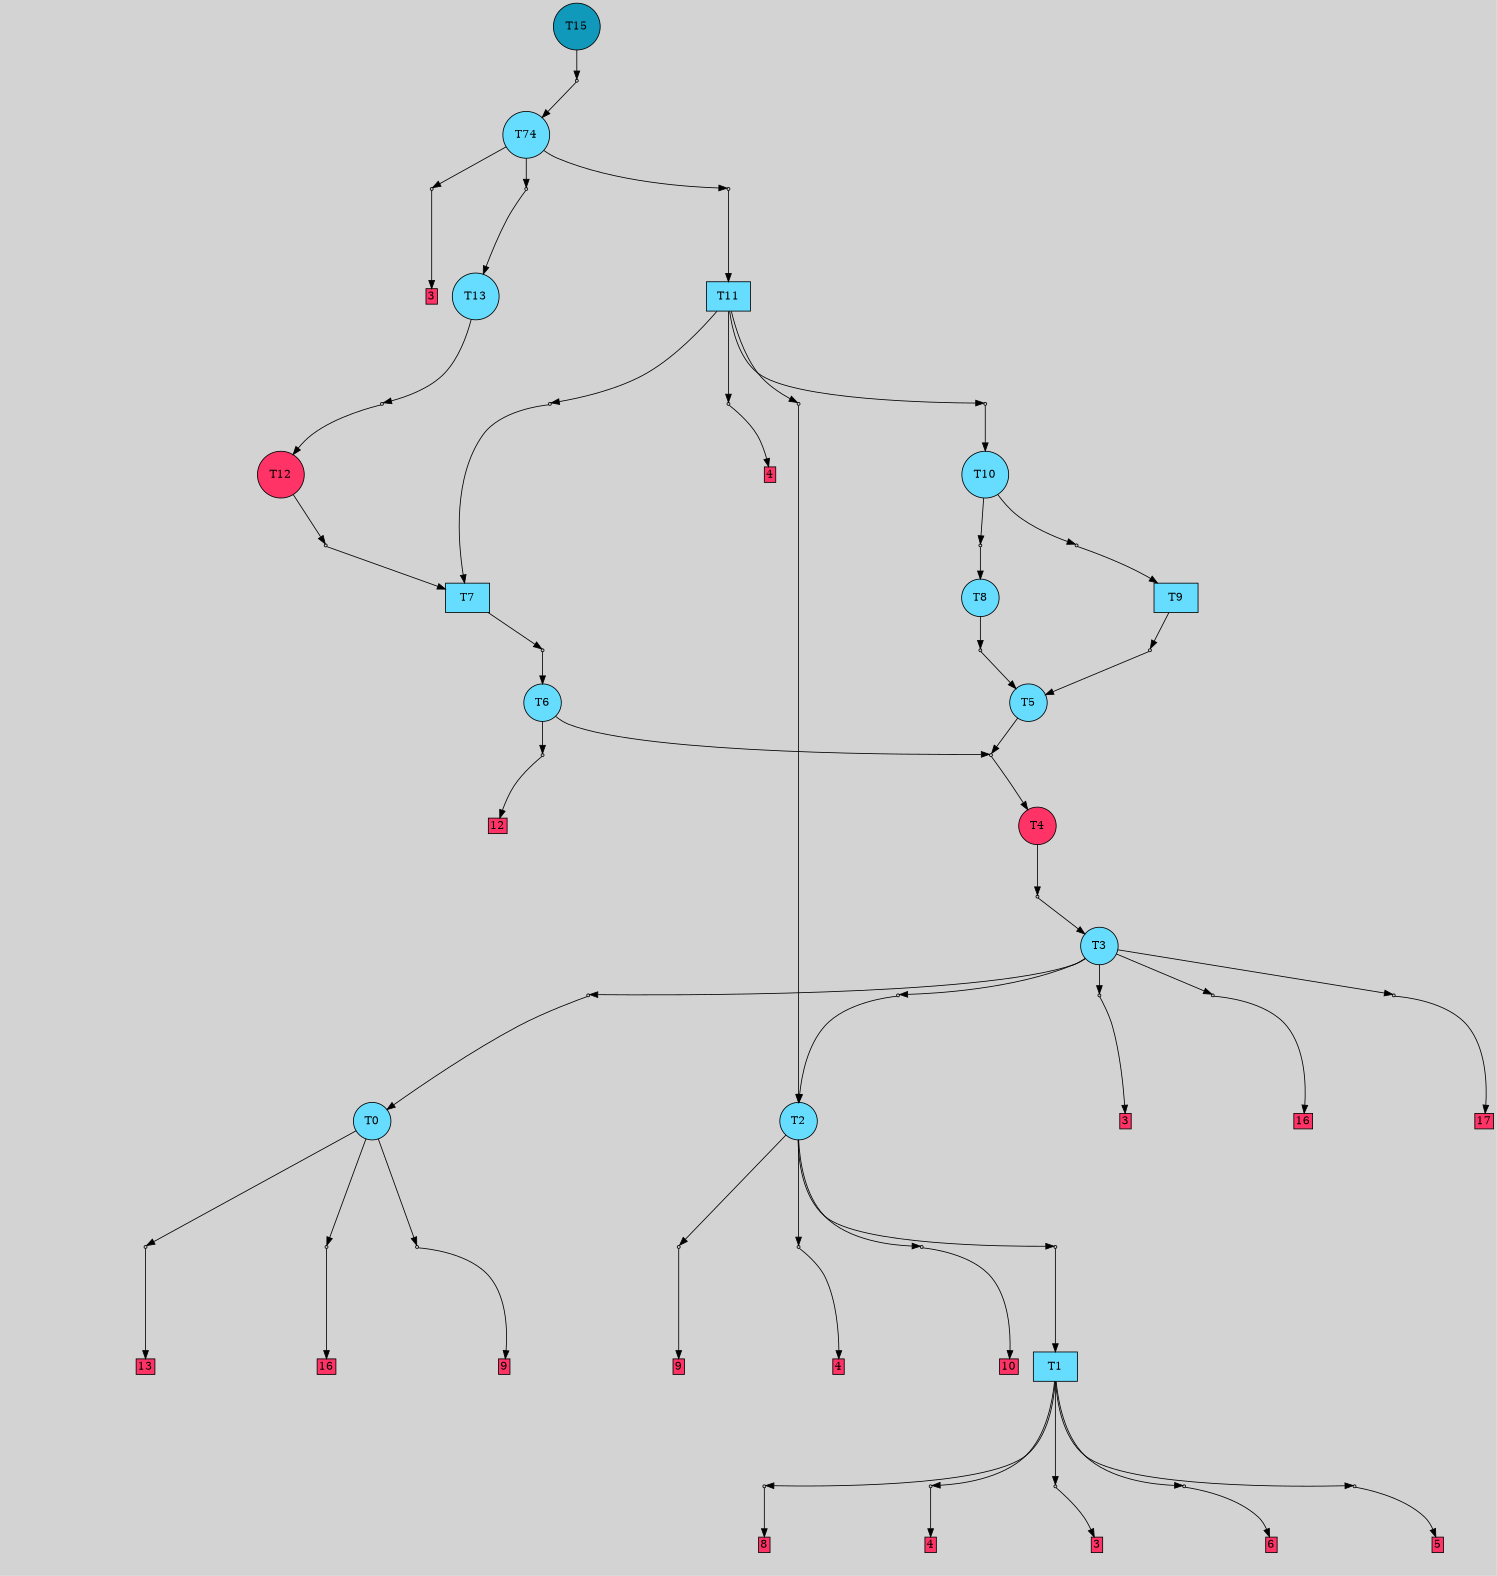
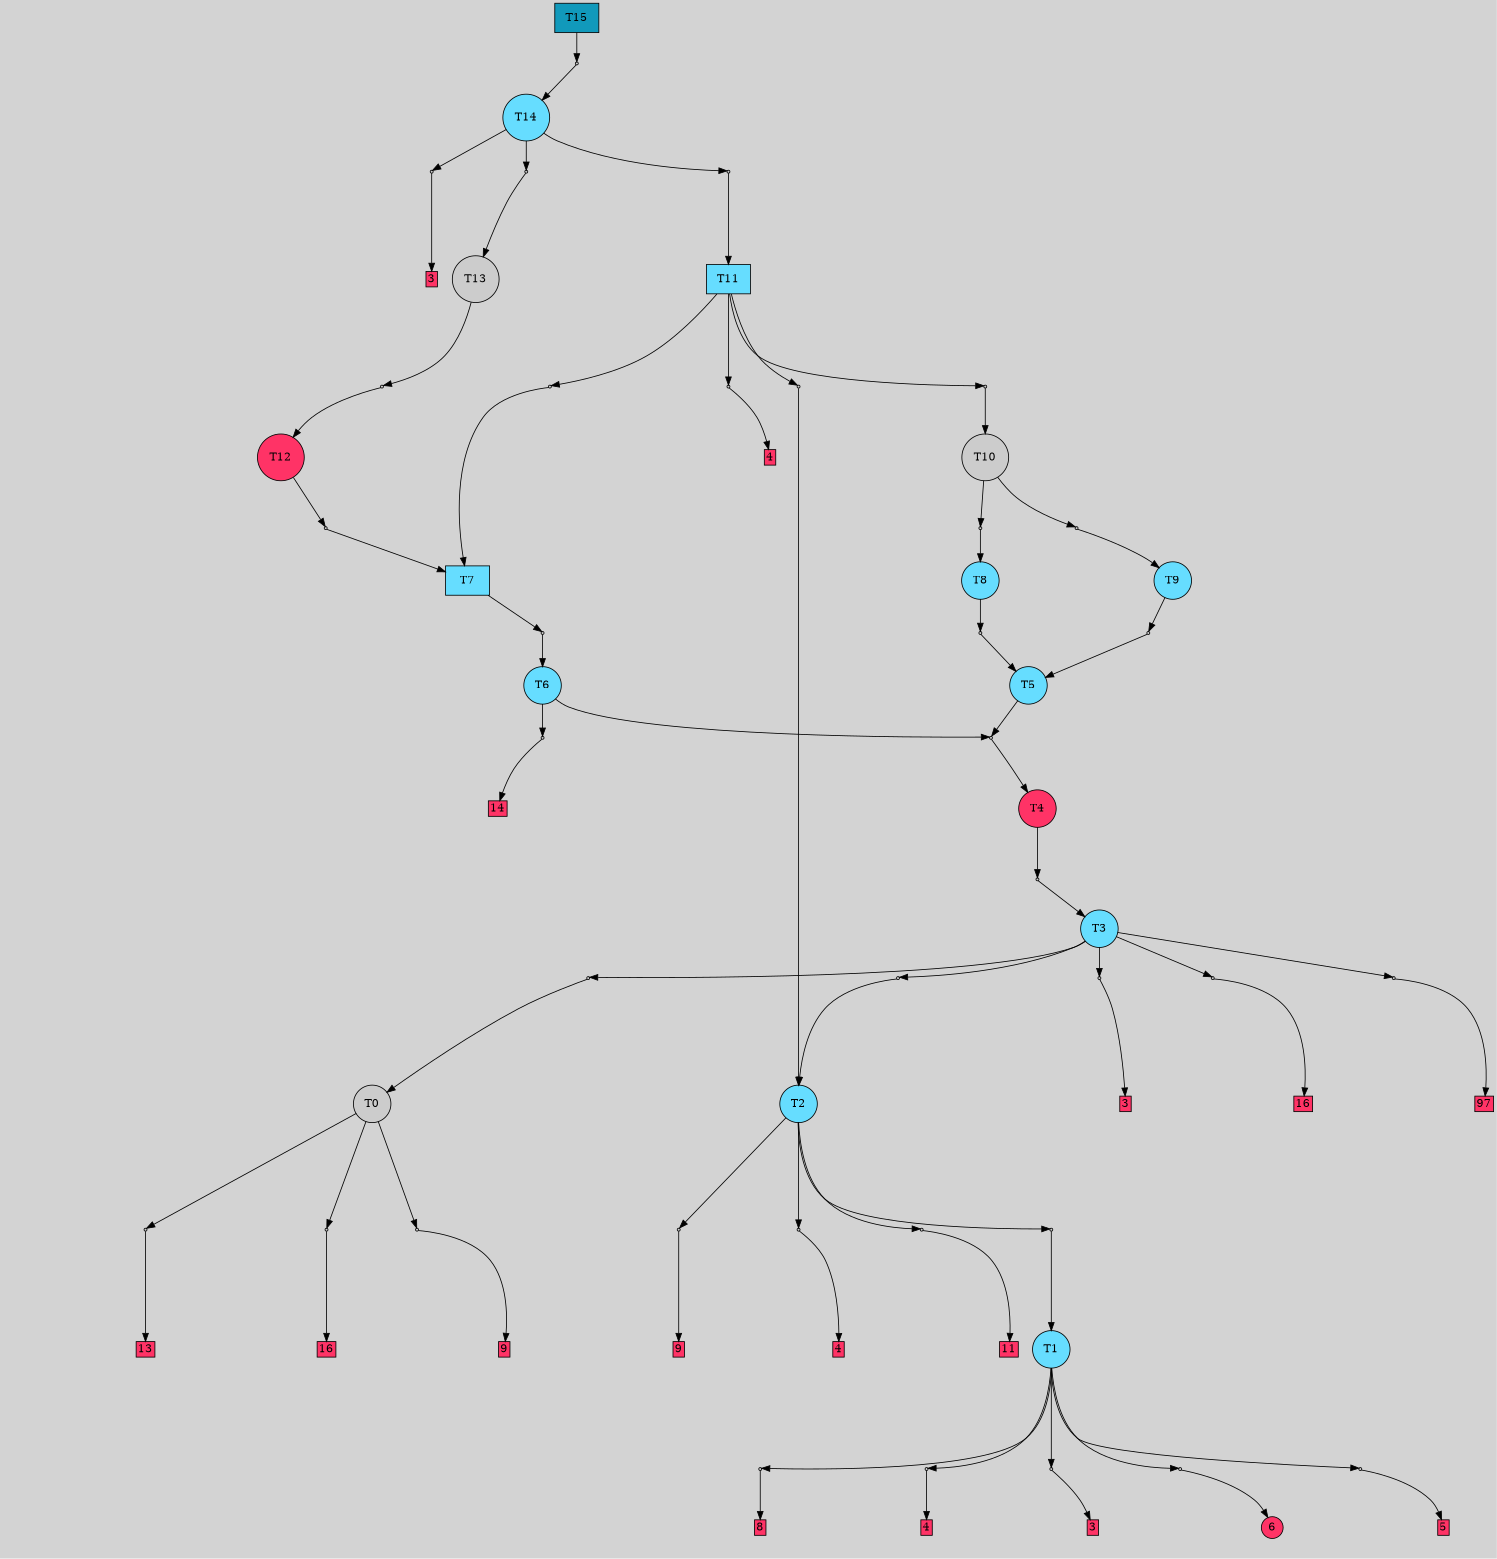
(577, 27) -> (577, 18)
(526, 135) -> (526, 118)
(476, 296) -> (476, 279)
(985, 475) -> (985, 457)
(1176, 598) -> (1173, 581)
(498, 826) -> (498, 809)
(372, 1121) -> (372, 1104)
(1484, 1121) -> (1484, 1104)
(1009, 1367) -> (1009, 1349)
(1055, 1367) -> (1051, 1349)
(1271, 1545) -> (1272, 1528)
